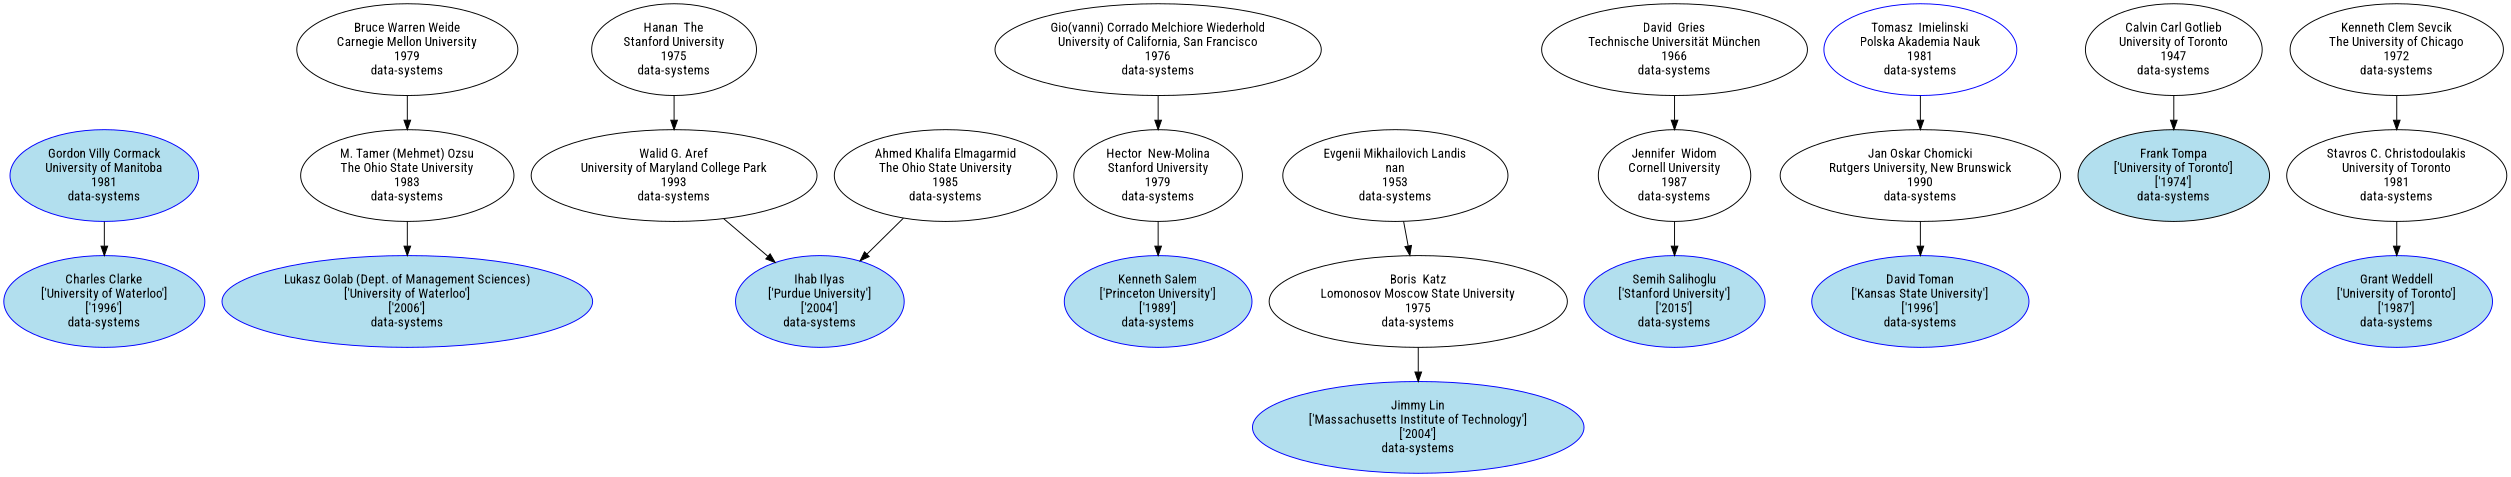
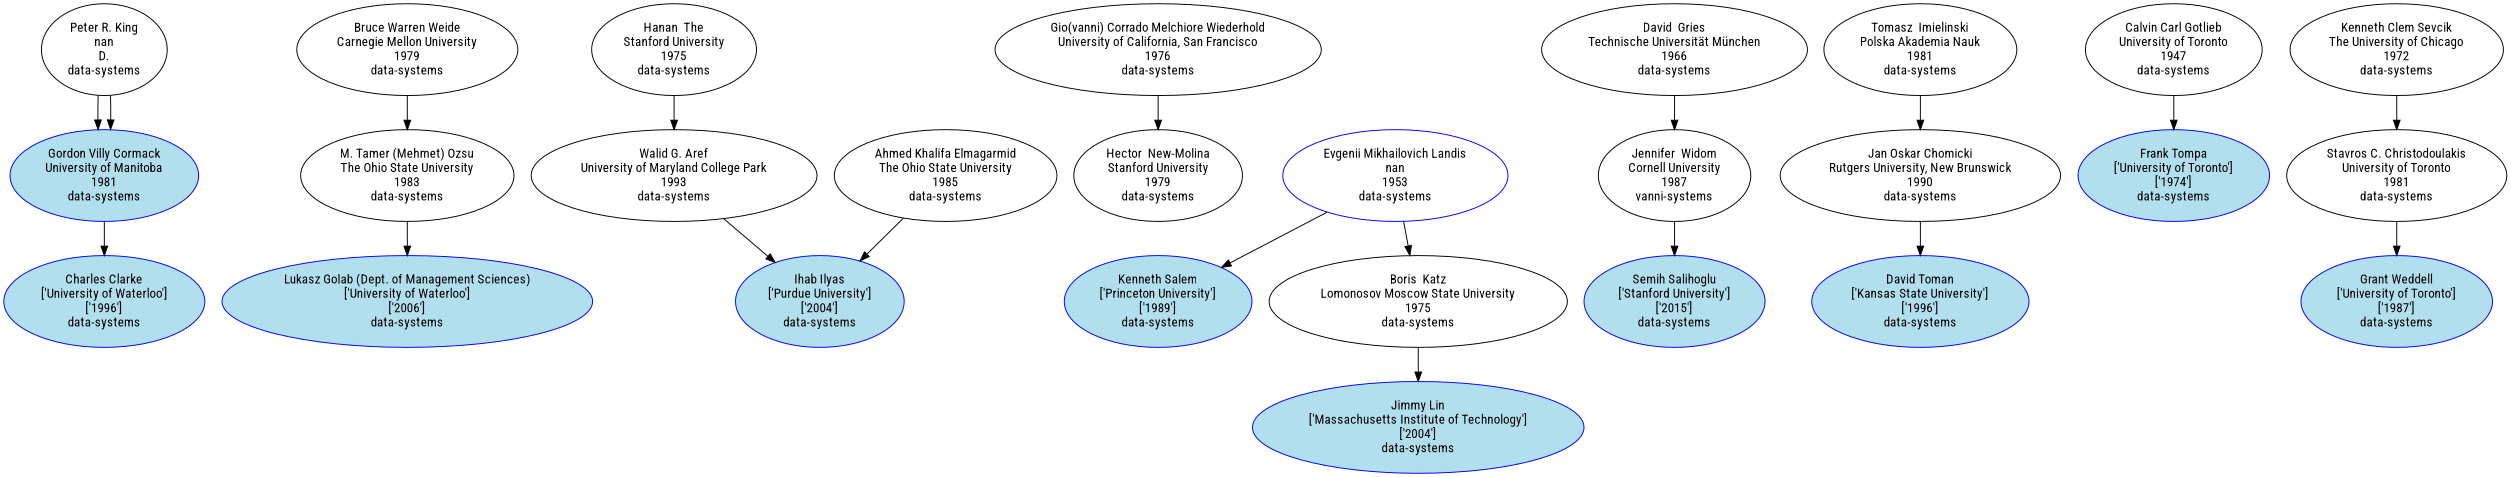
none -> (104, 50)
(1920, 50) -> (1920, 50)
(1395, 176) -> (1395, 176)
(1675, 176) -> (1675, 176)
(2174, 176) -> (2174, 176)
(1158, 234) -> (1278, 238)
